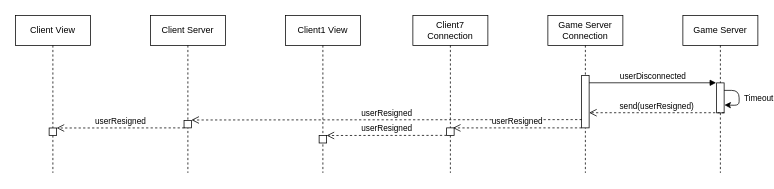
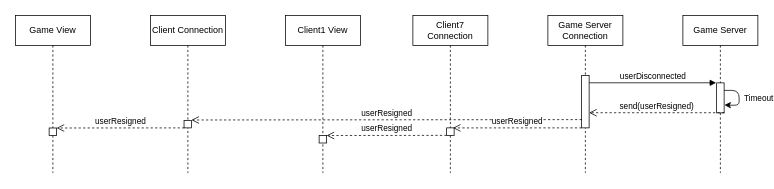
(53, 30) -> (53, 30)
(188, 30) -> (188, 30)
